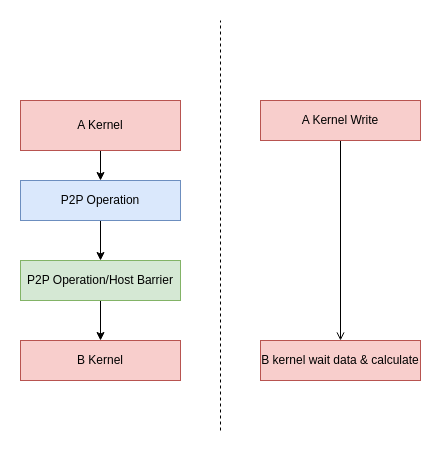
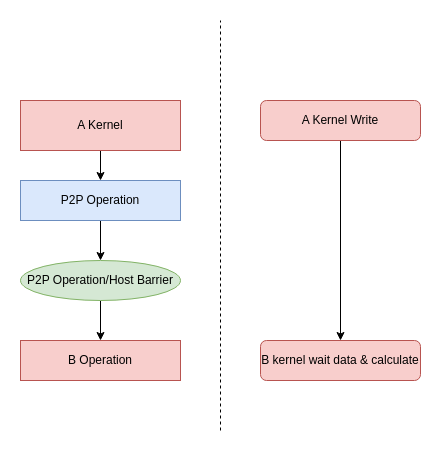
(341, 121) -> (341, 121)
(101, 281) -> (101, 281)
(341, 334) -> (341, 332)
(101, 361) -> (101, 361)
(341, 361) -> (341, 361)
